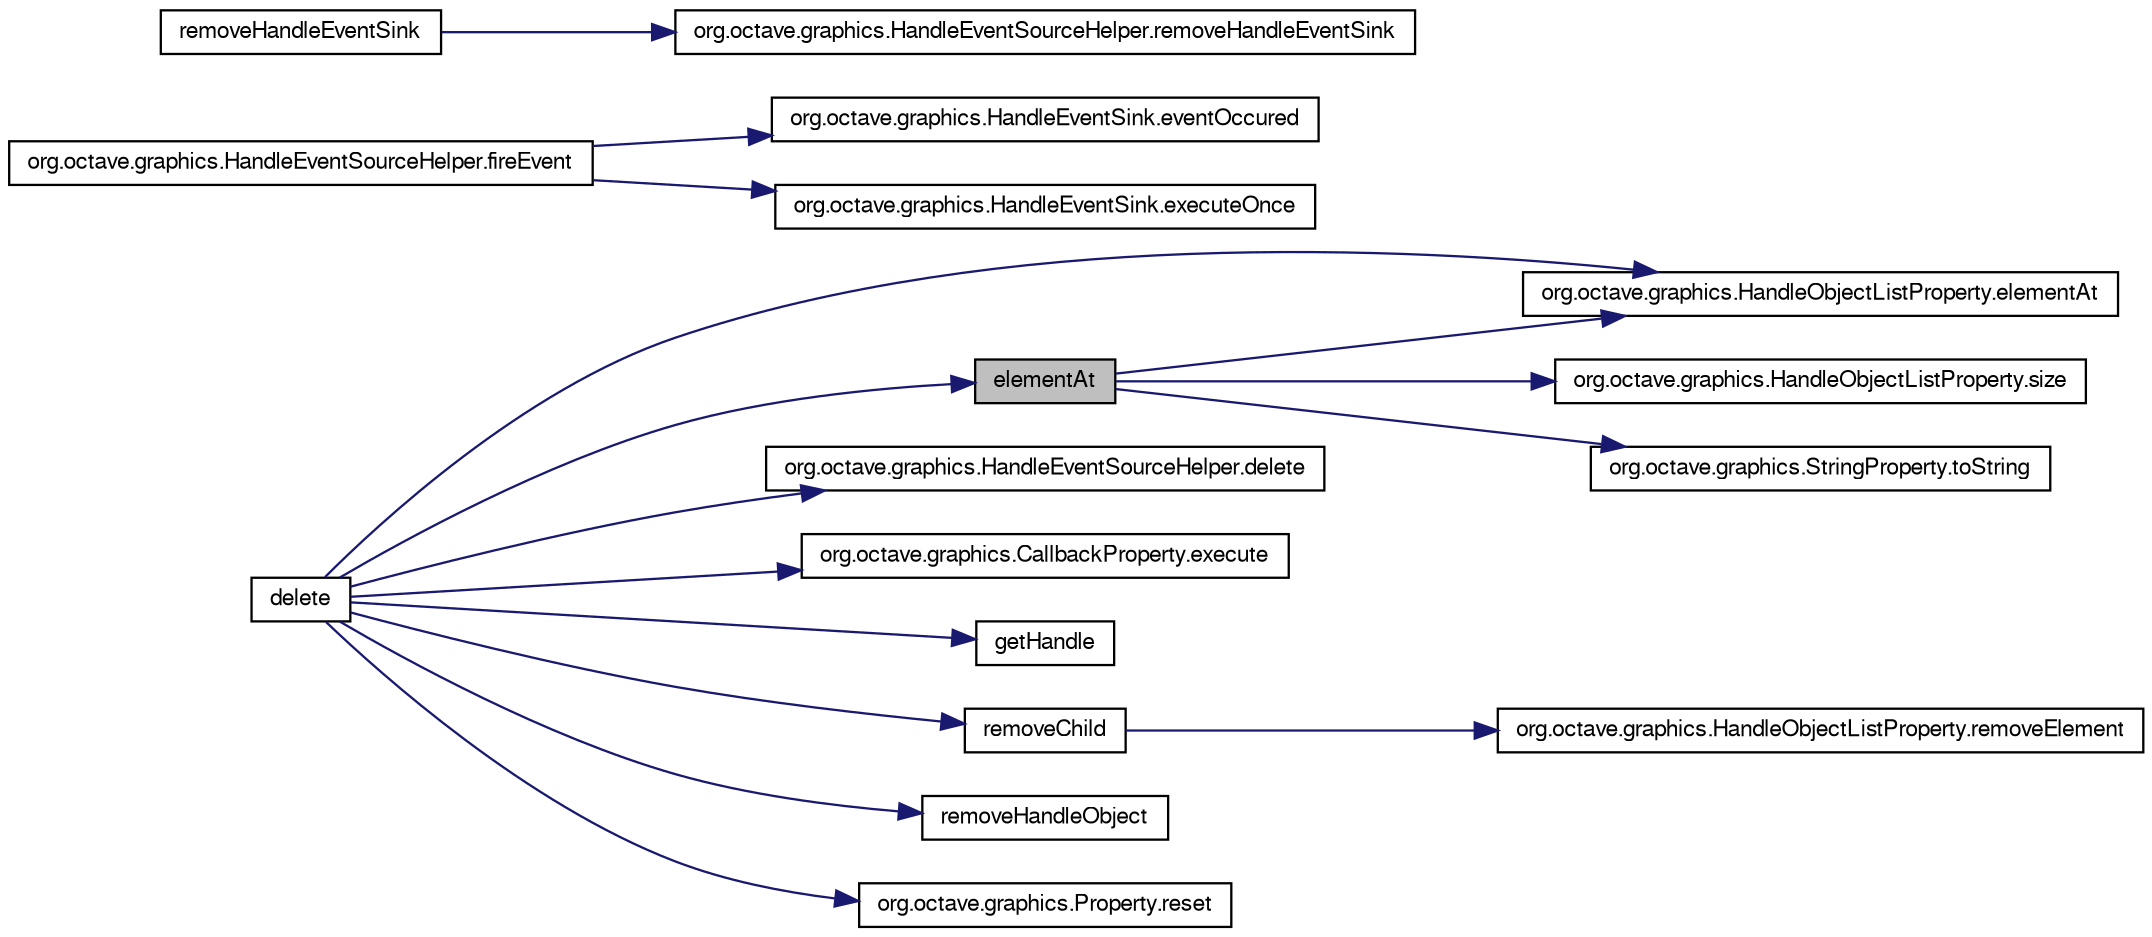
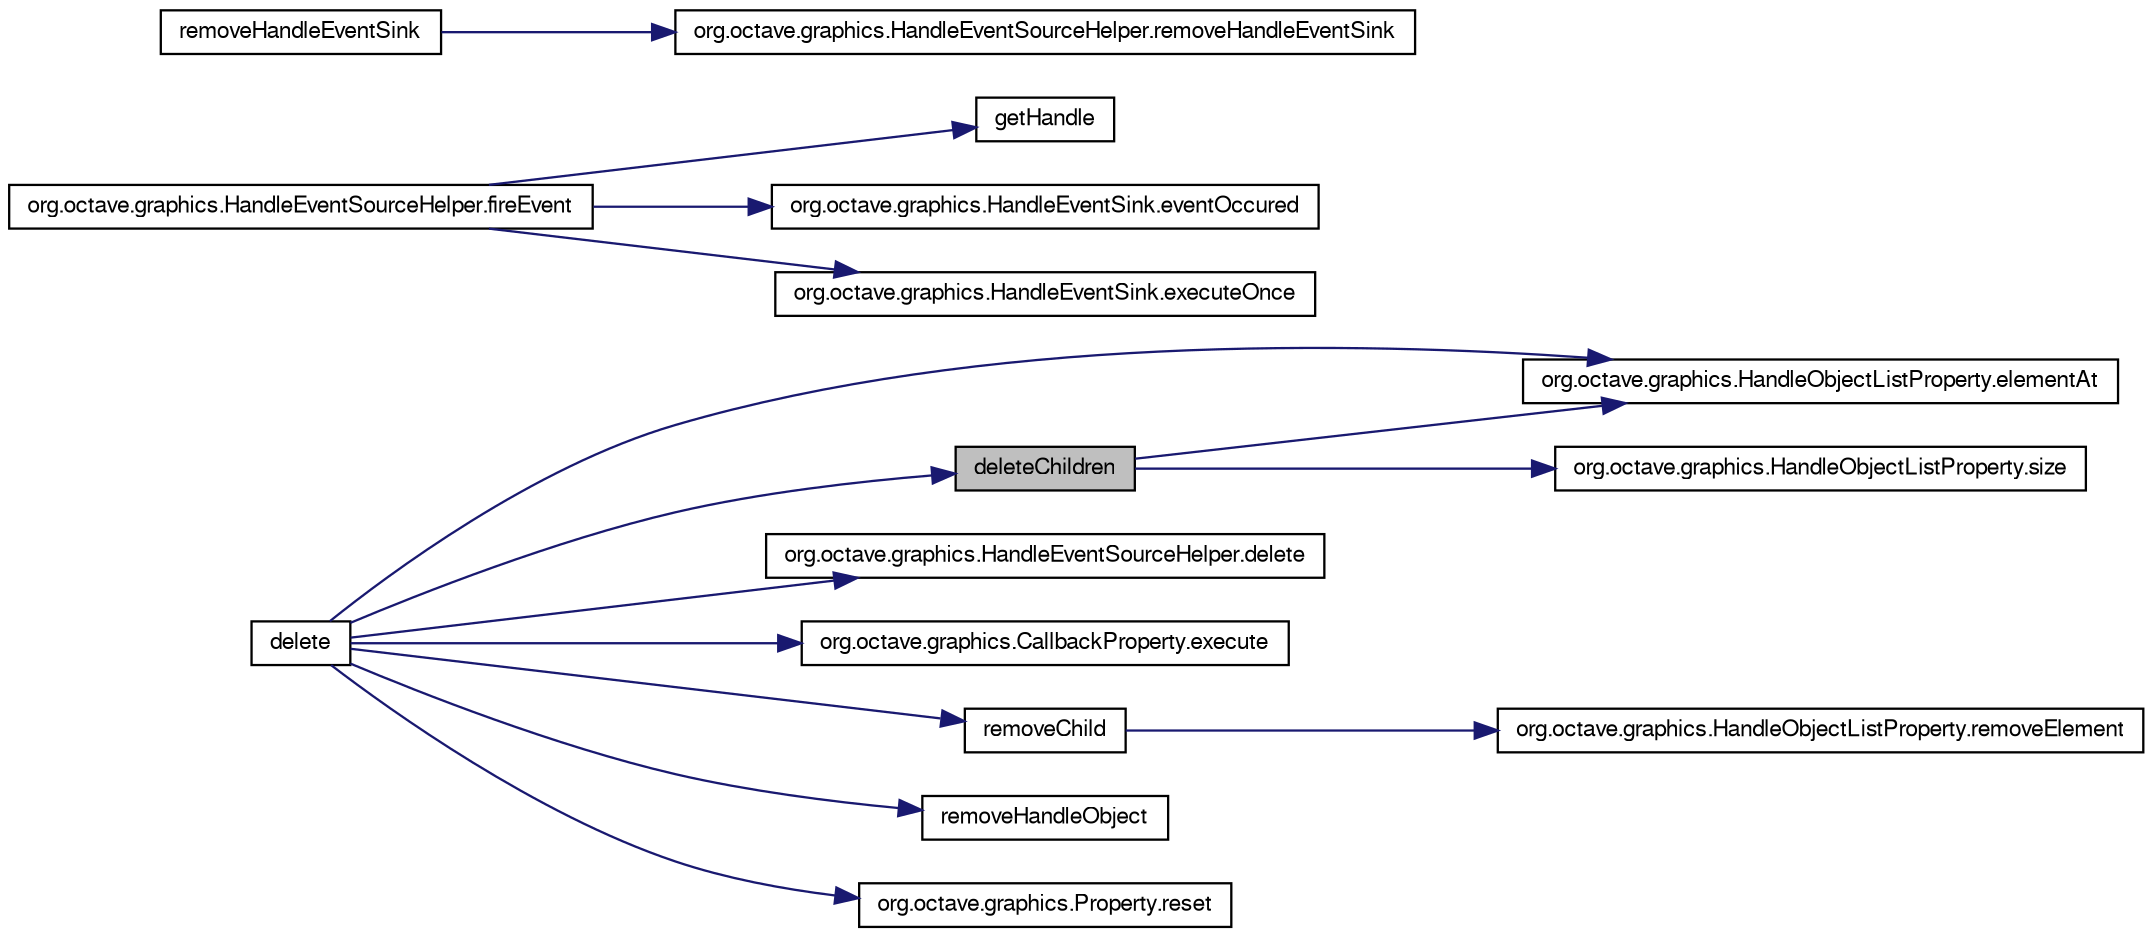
(1045, 381) -> (1045, 469)
(1821, 469) -> none
(651, 620) -> (721, 157)
